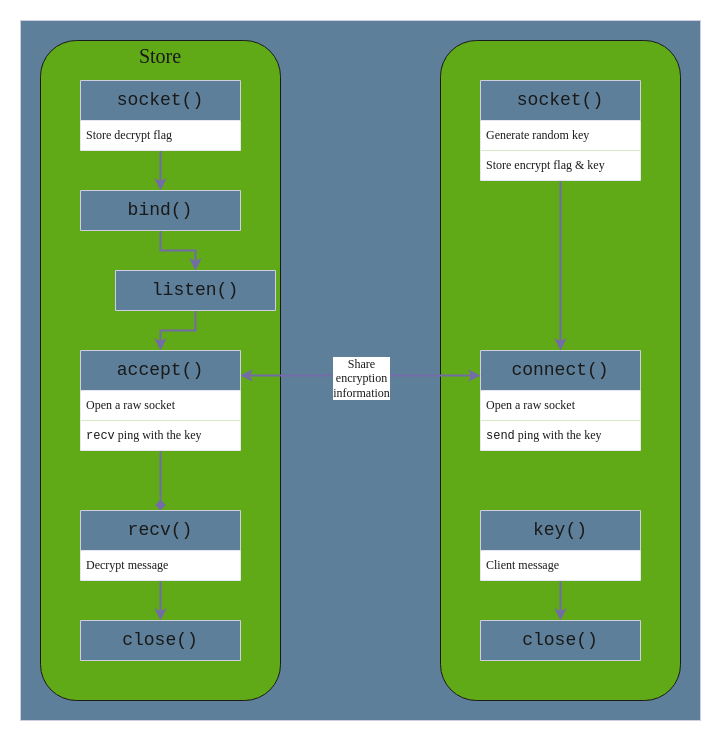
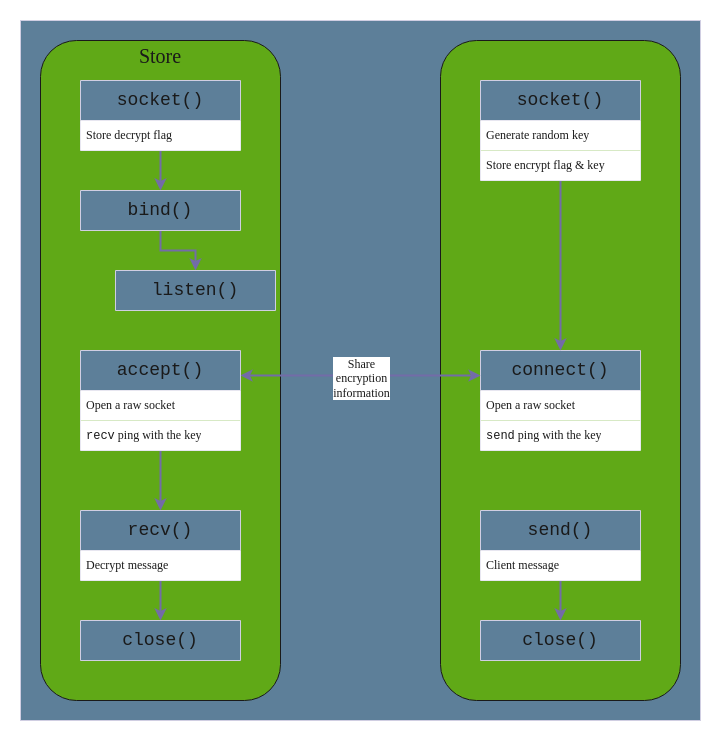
(183, 331) -> none
(161, 499) -> (161, 500)
(561, 531) -> (561, 531)
